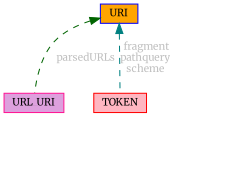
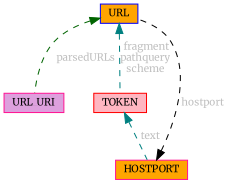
(119, 14) -> (119, 14)
none -> (152, 170)
